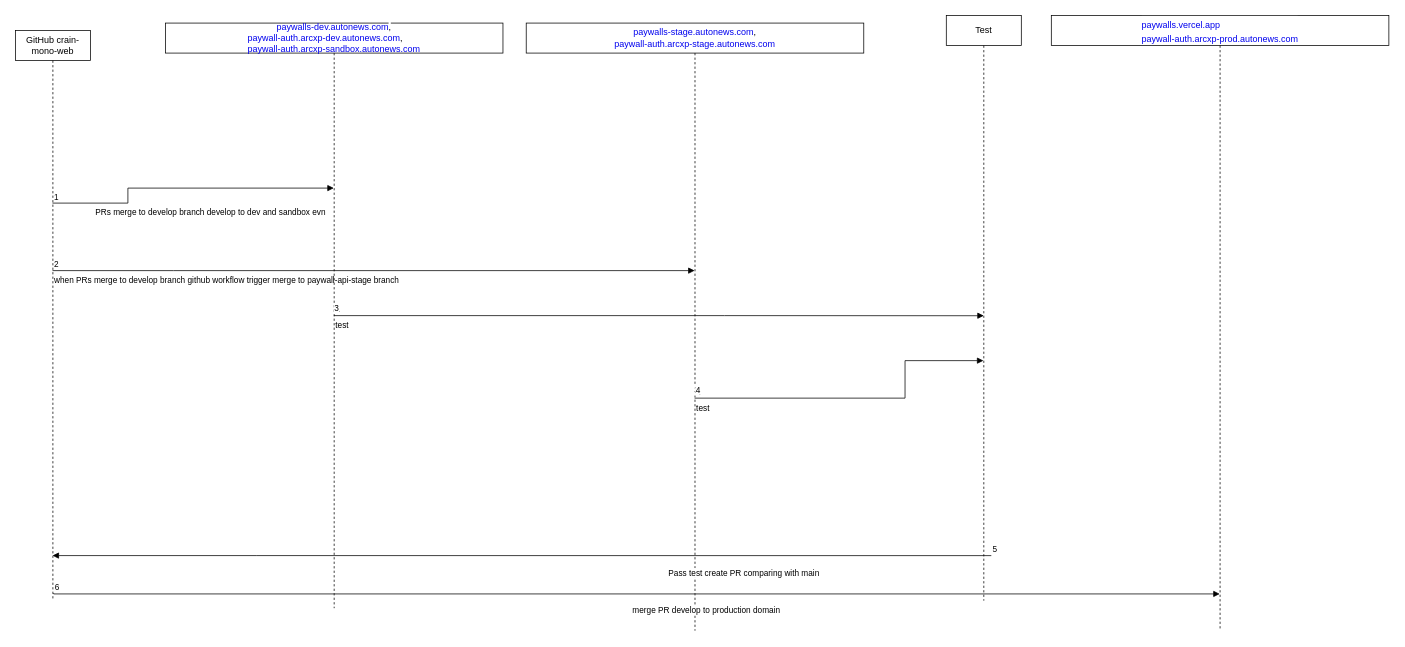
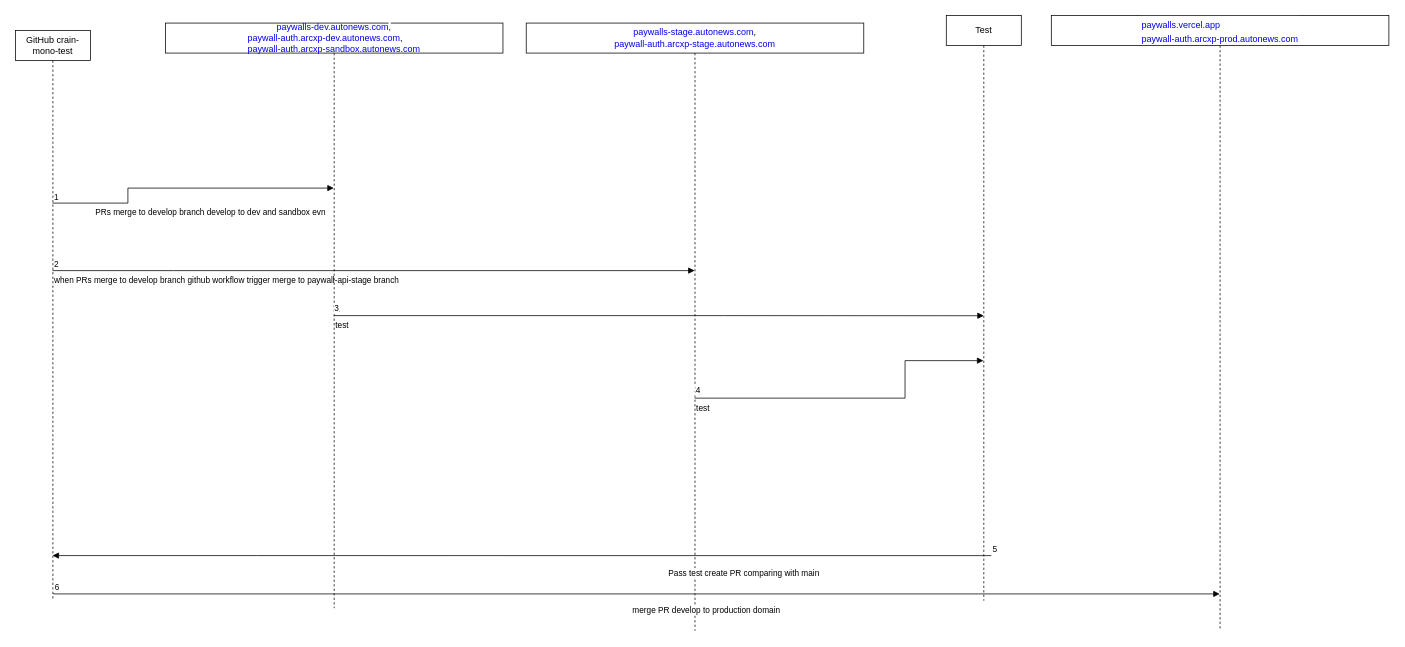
(53, 45) -> (53, 45)
